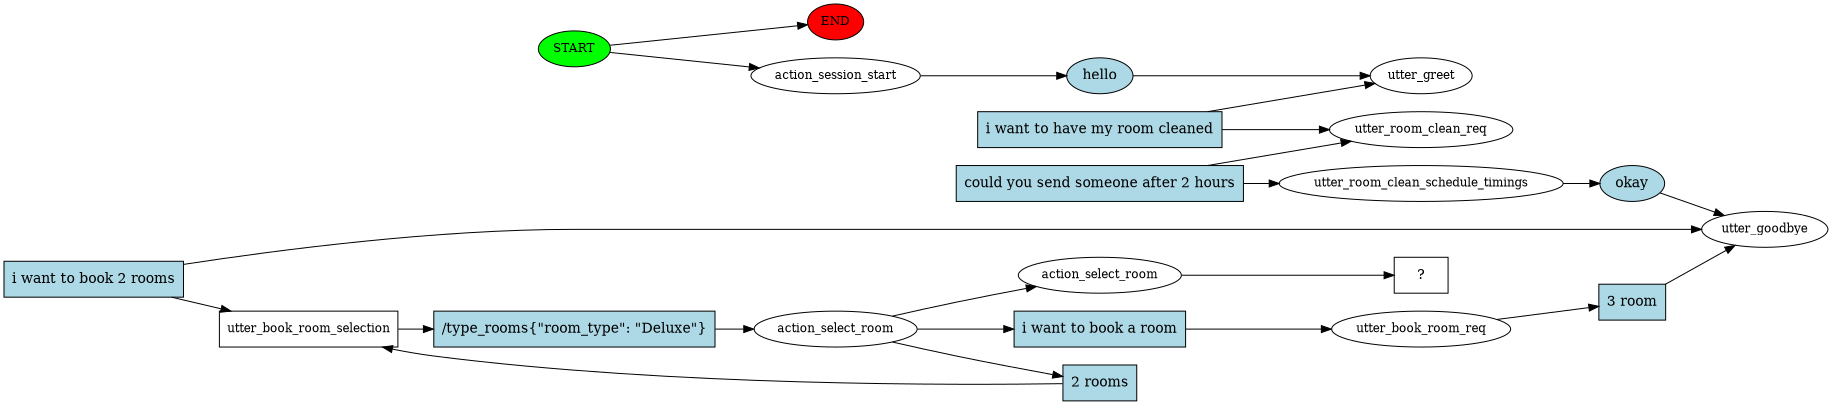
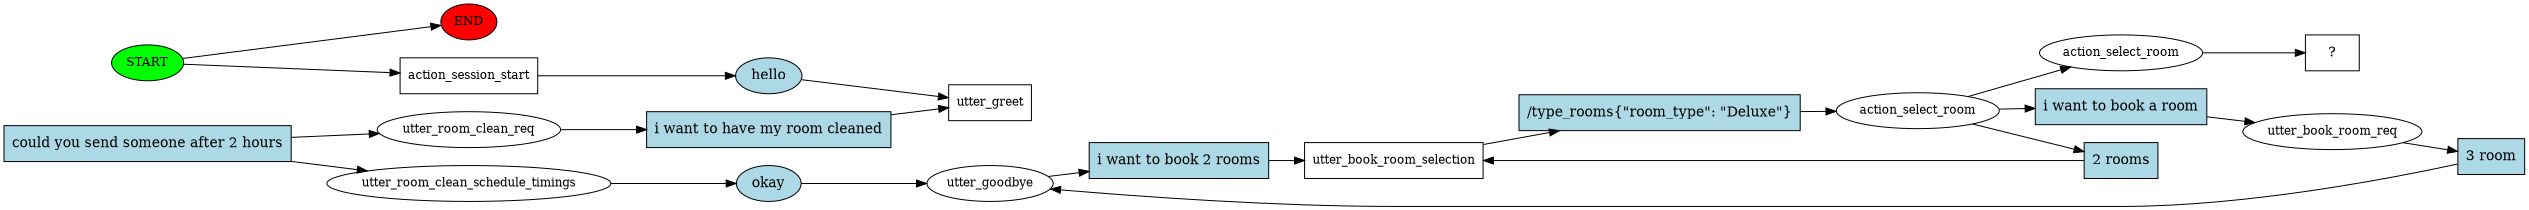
(836, 76) -> (469, 76)
(1421, 76) -> (990, 103)
(1271, 130) -> (598, 130)
(936, 229) -> (1064, 175)
